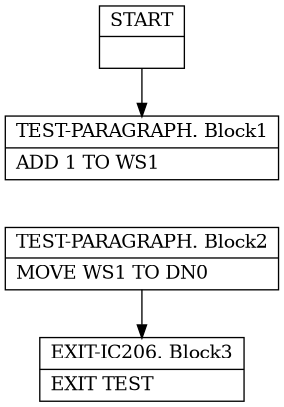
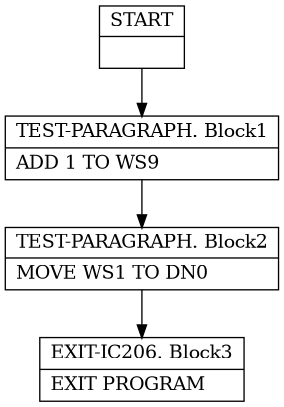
(88, 163) -> (88, 163)
none -> (142, 197)
(102, 385) -> (128, 385)
